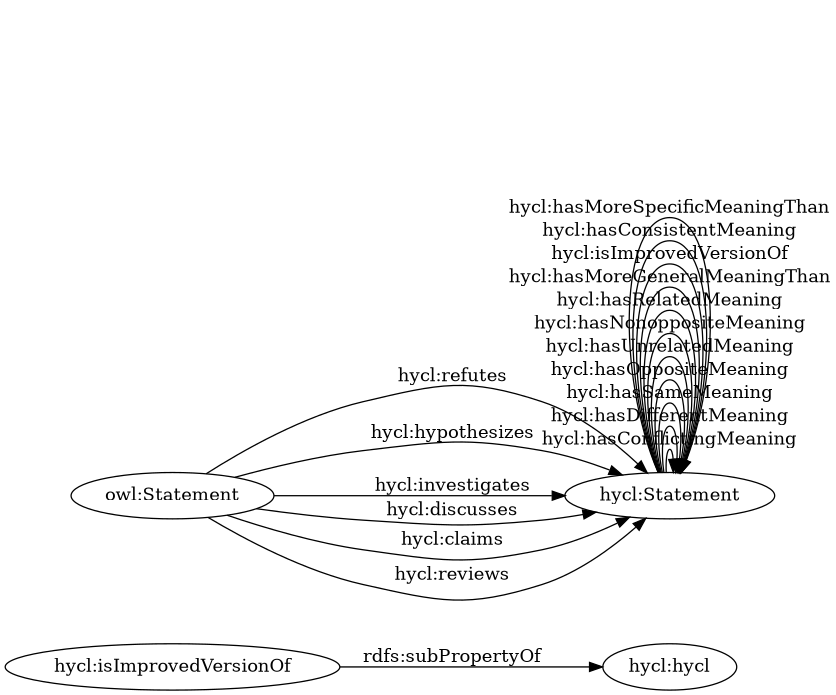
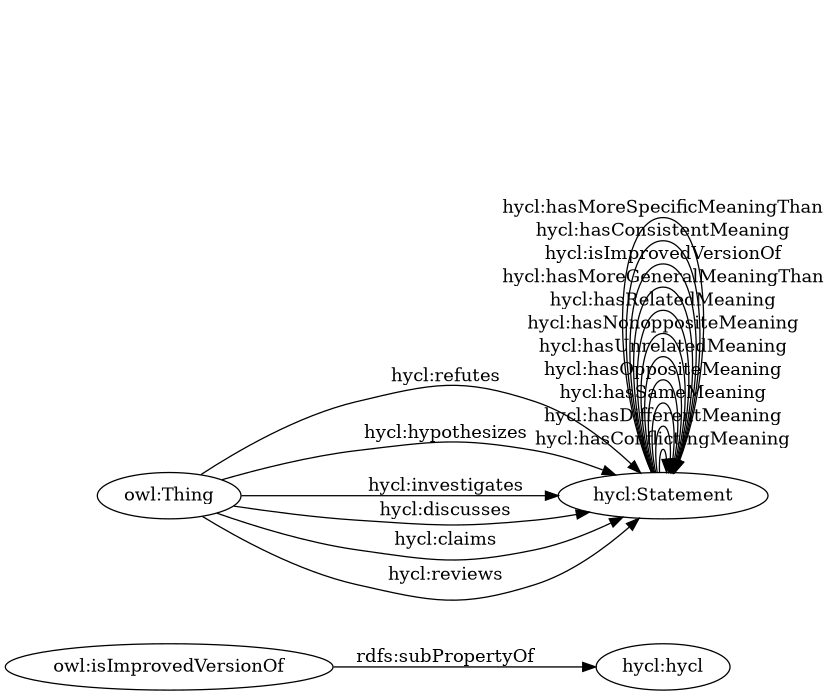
(173, 496) -> (169, 496)
(173, 667) -> (169, 667)
